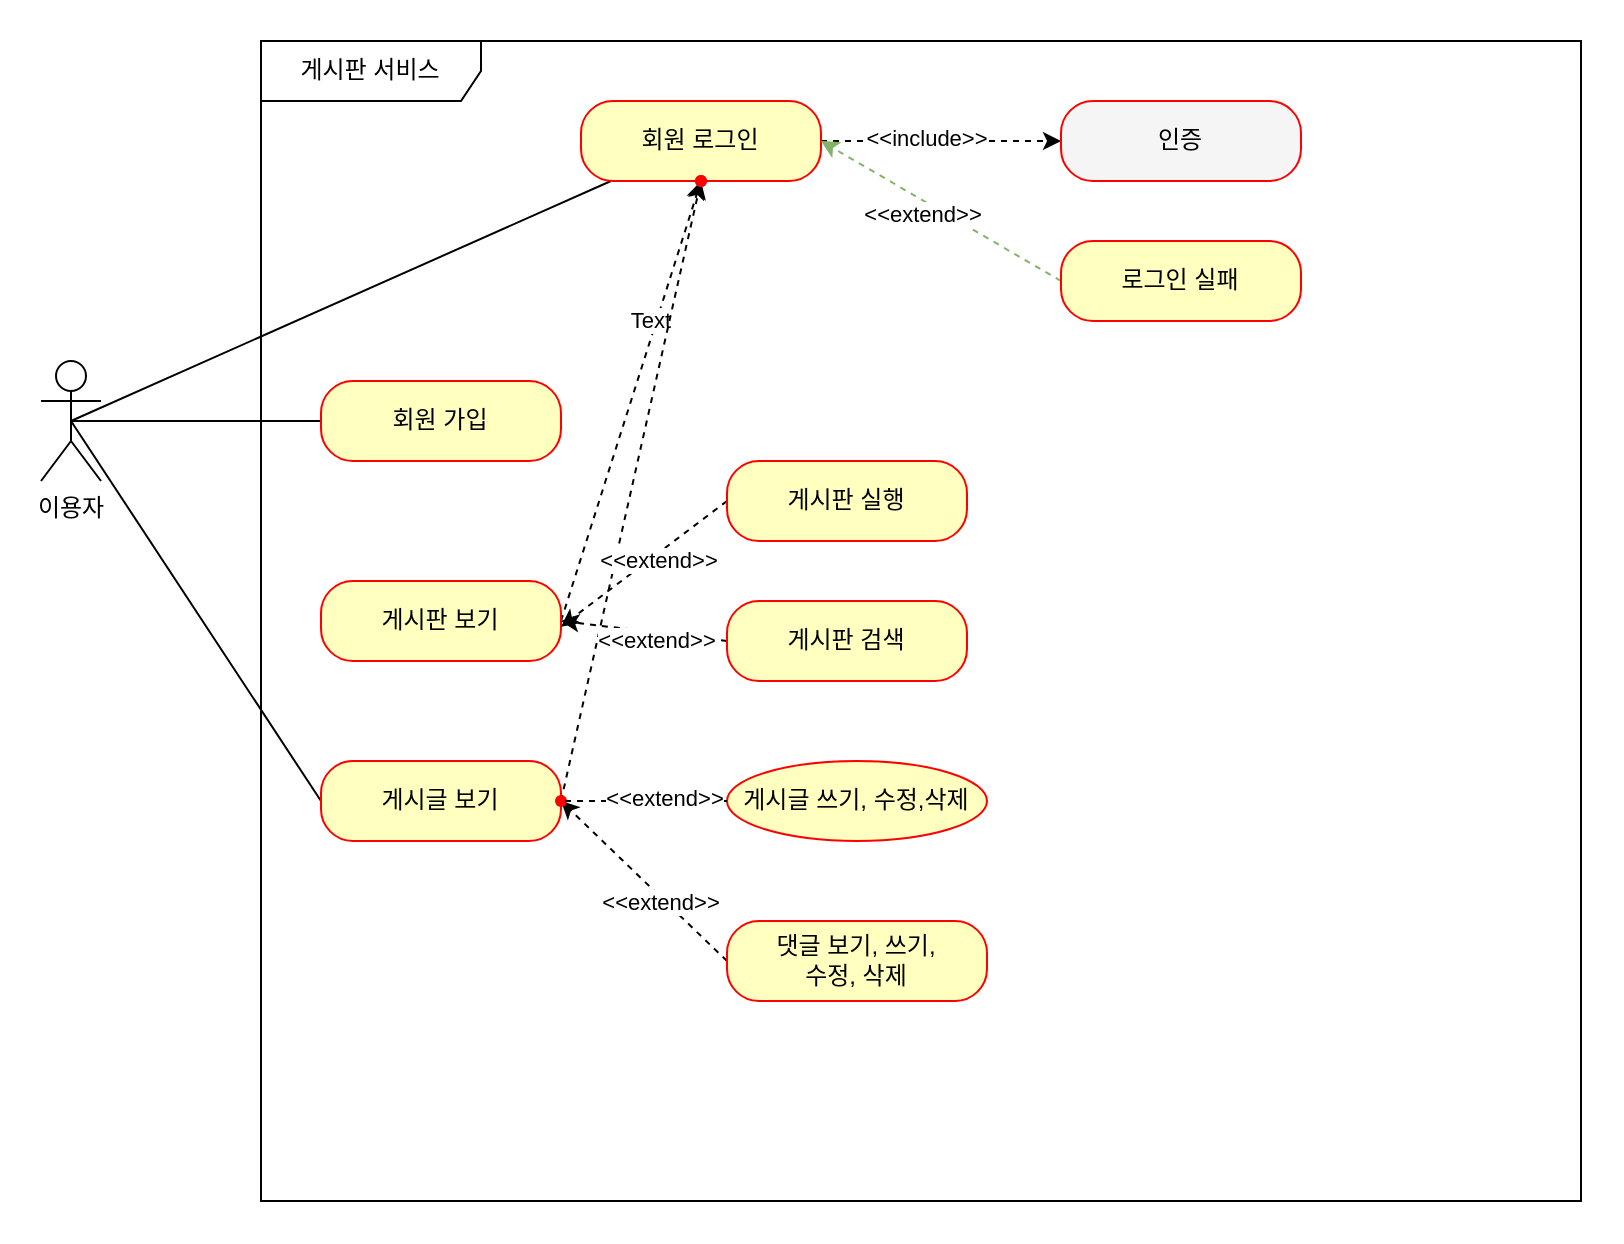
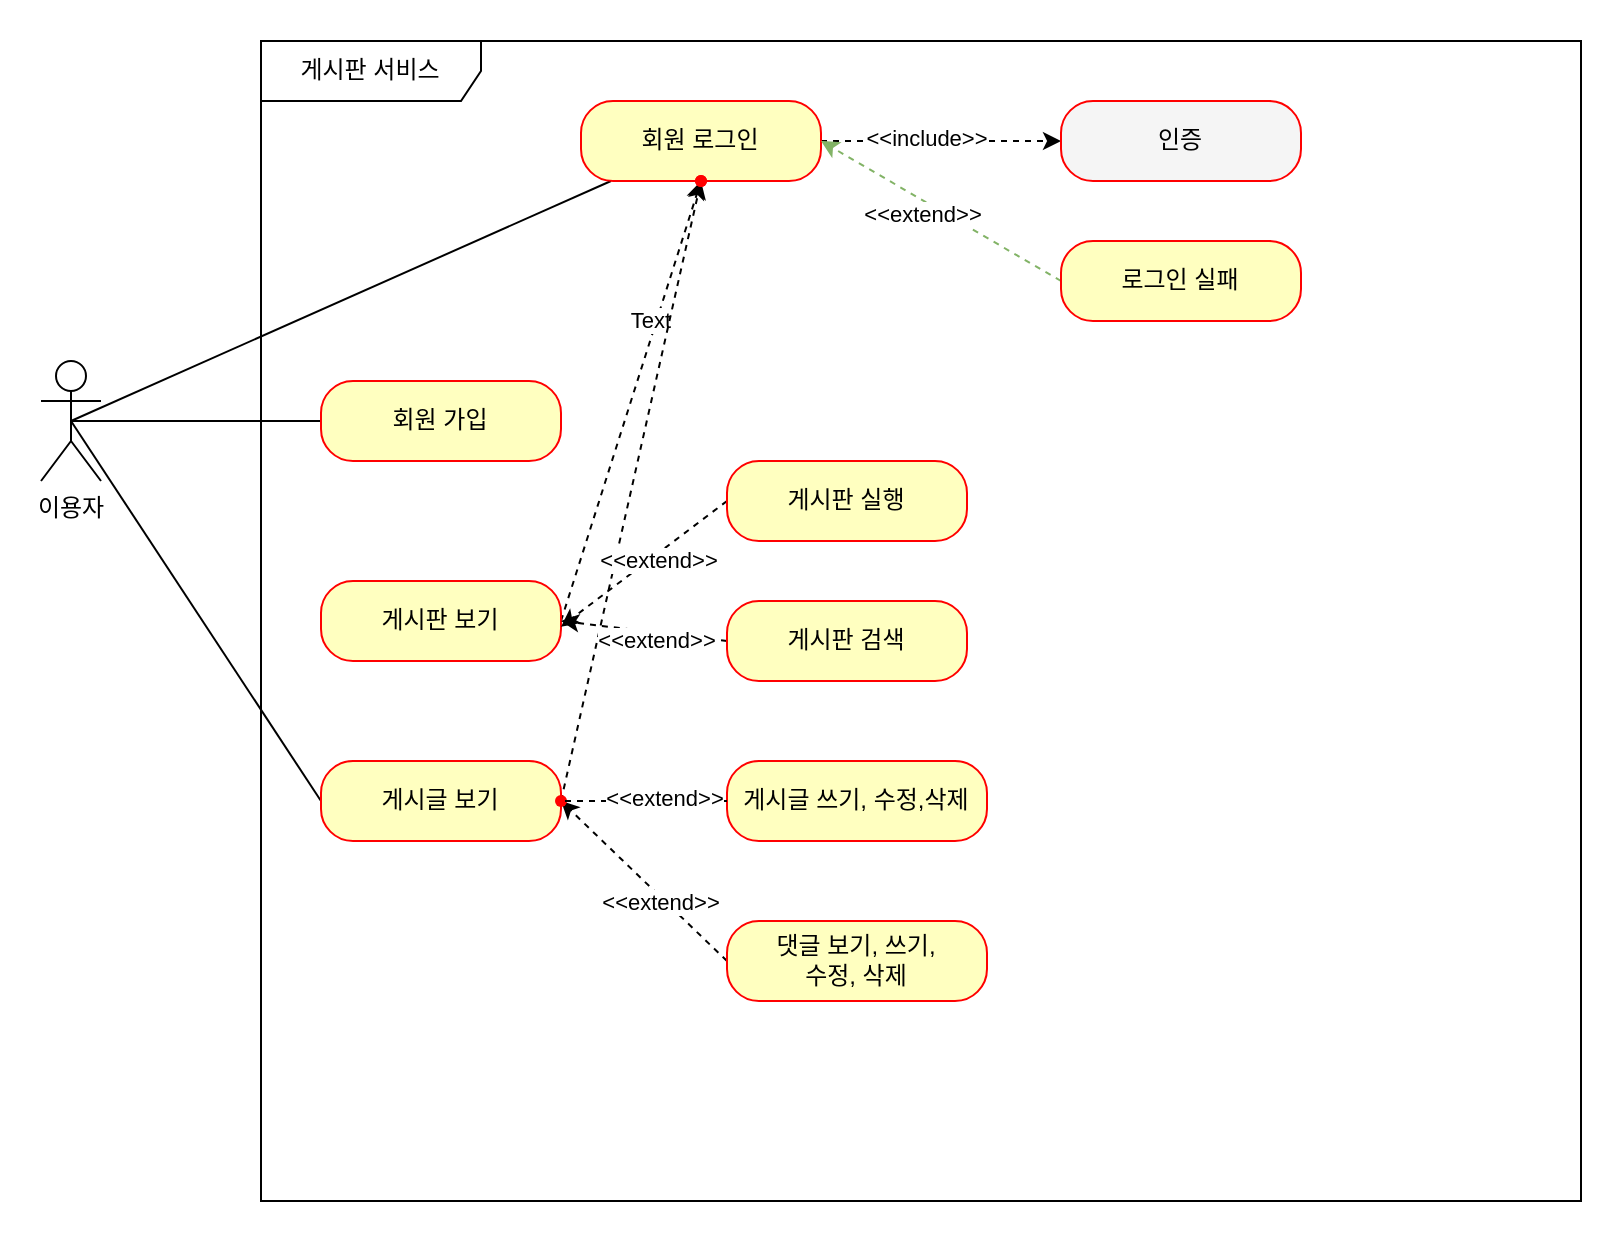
(857, 801) -> (857, 801)
